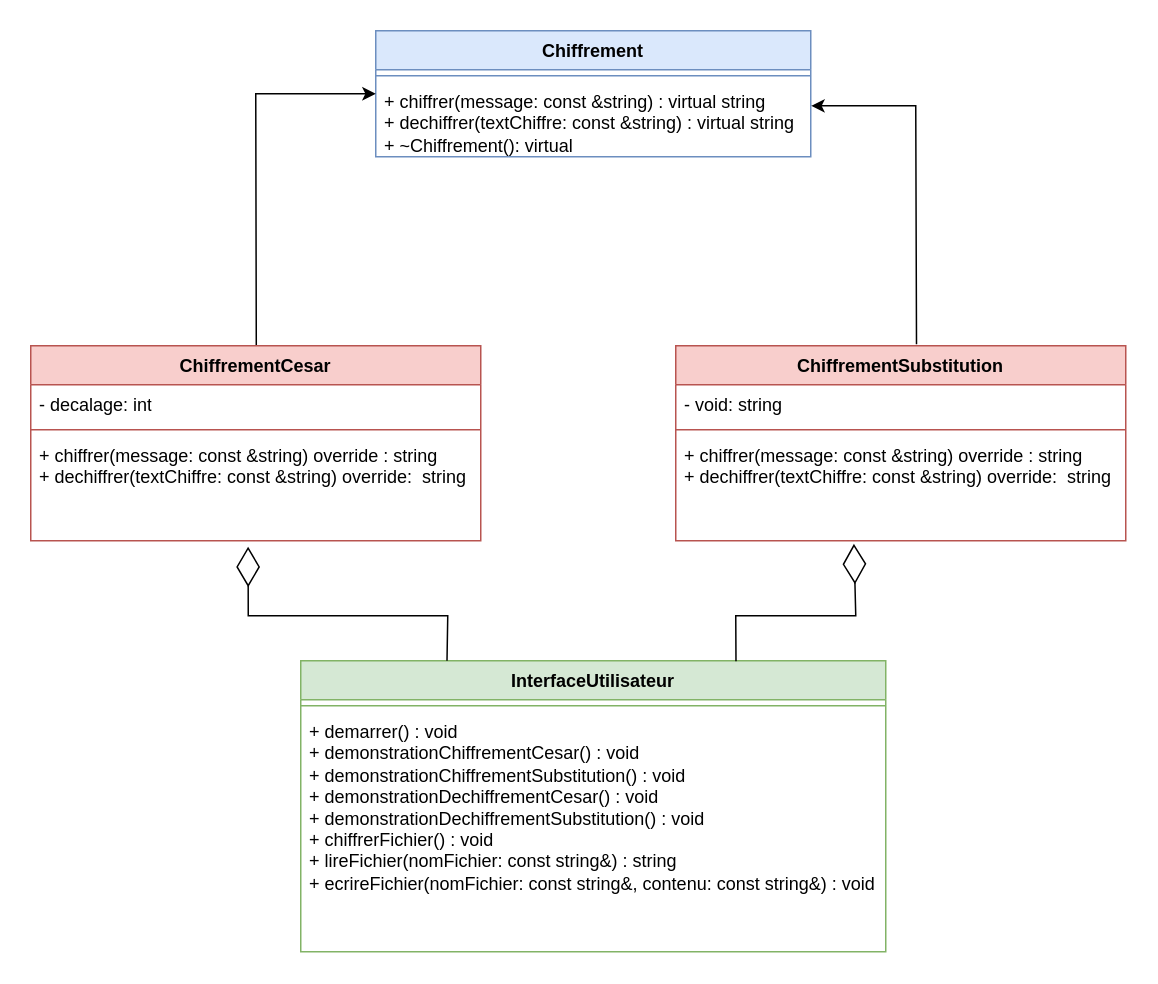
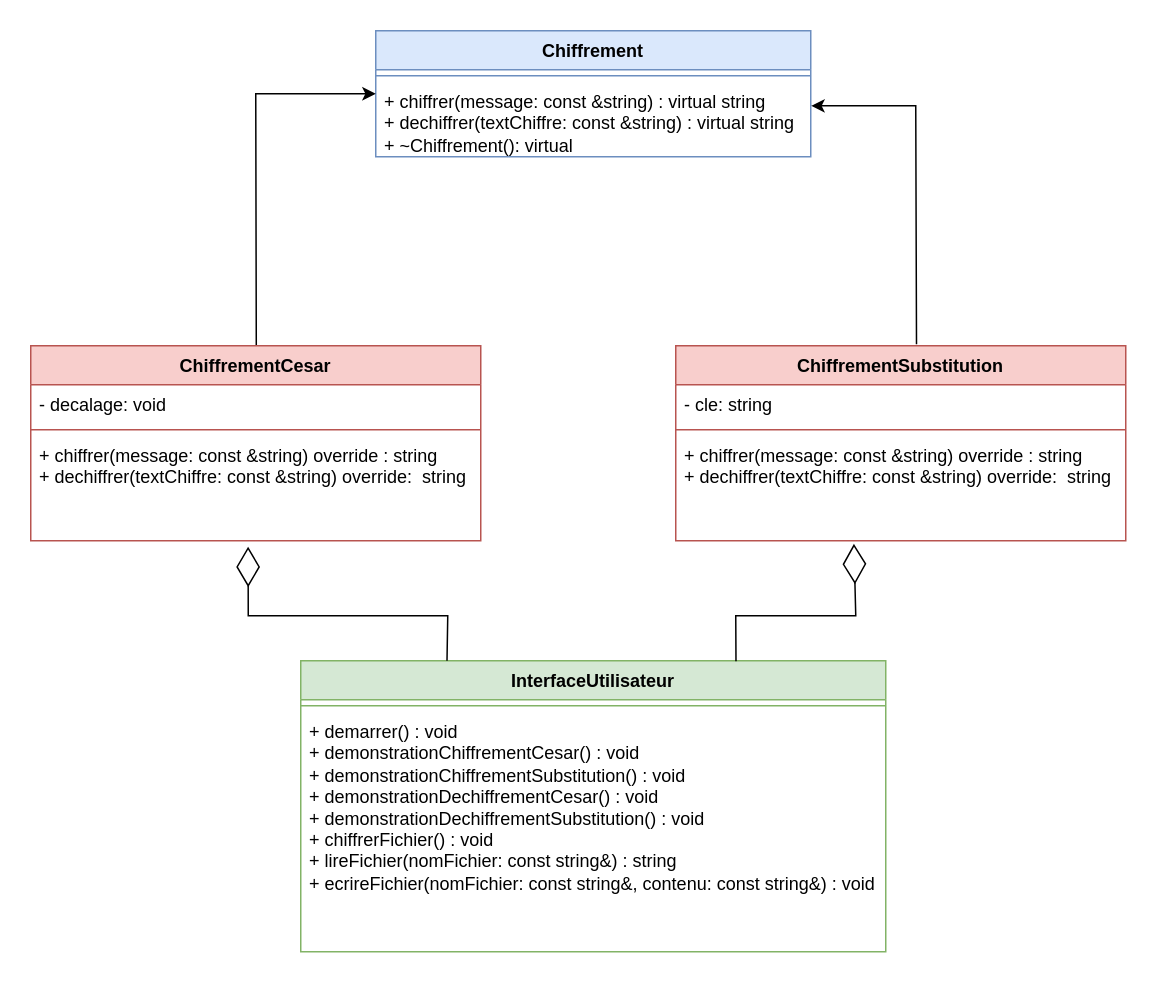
(104, 406) -> (109, 406)
(744, 406) -> (739, 406)
